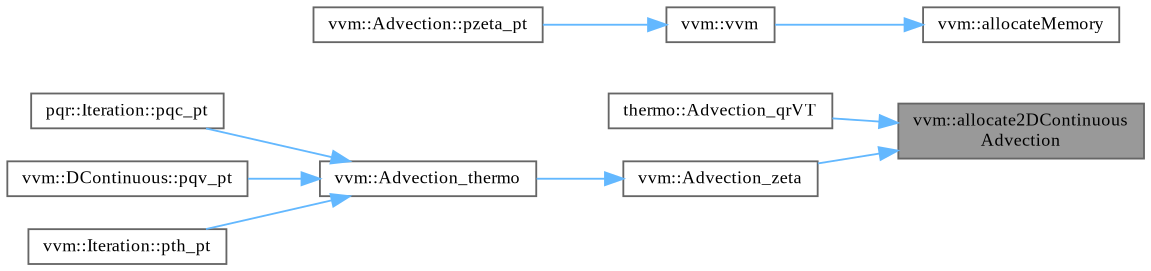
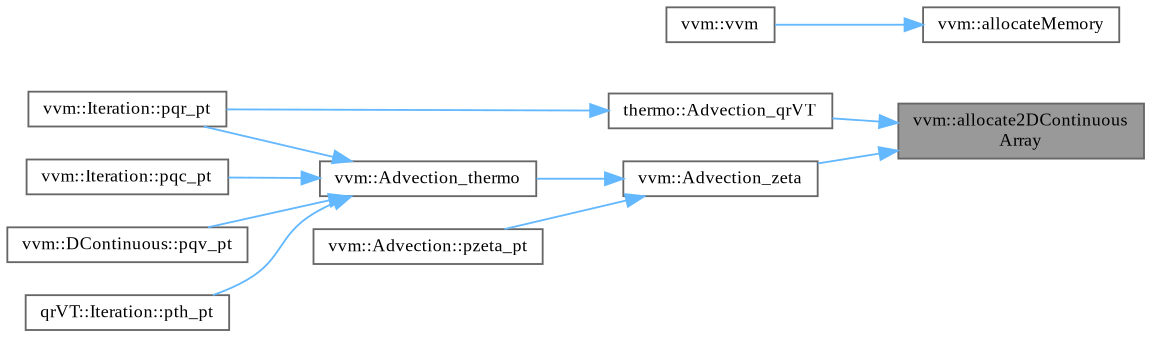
(595, 25) -> (565, 215)
none -> (127, 109)
(127, 111) -> (127, 177)
(1021, 131) -> (1021, 131)
(127, 247) -> (127, 313)
